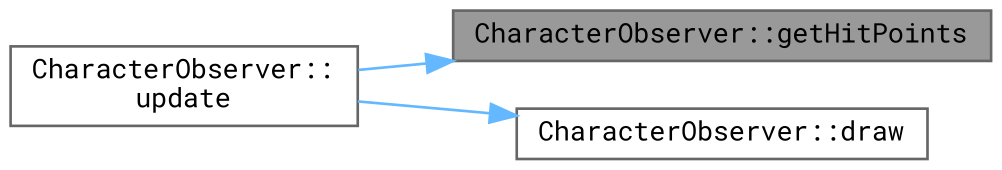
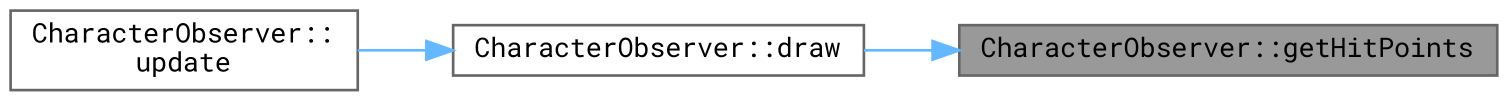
(393, 67) -> (898, 50)
